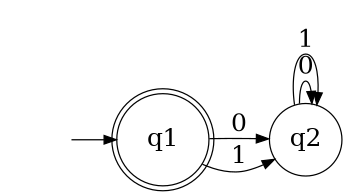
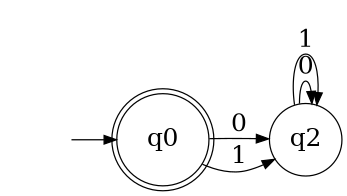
(163, 140) -> (163, 140)
